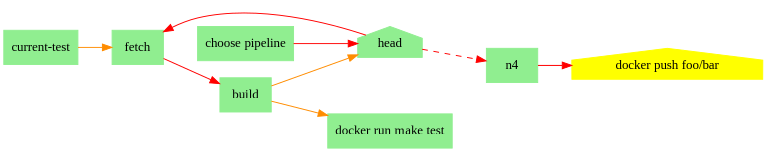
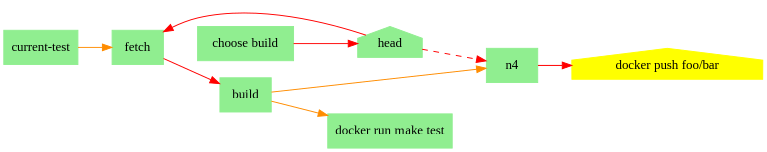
(246, 44) -> (246, 44)
(310, 72) -> (374, 81)
